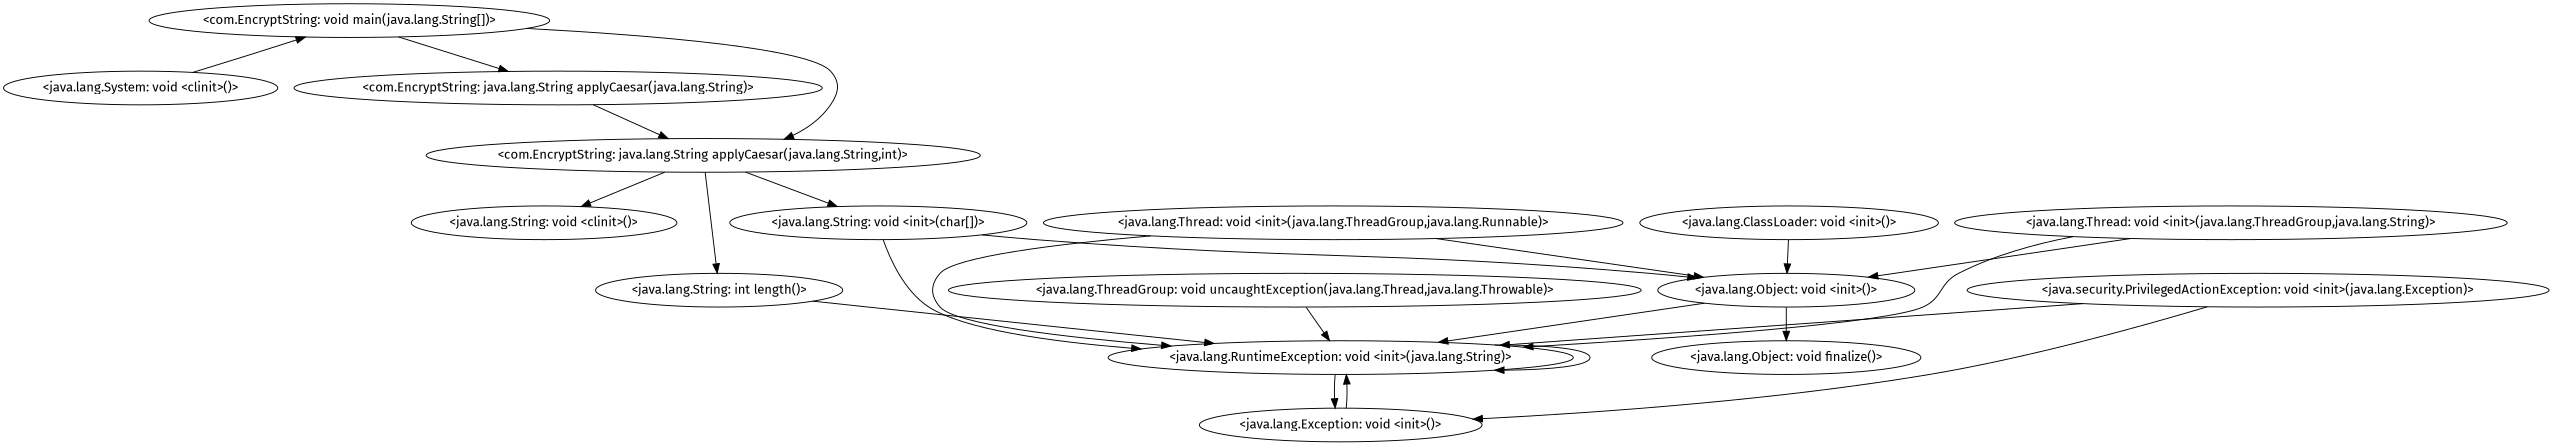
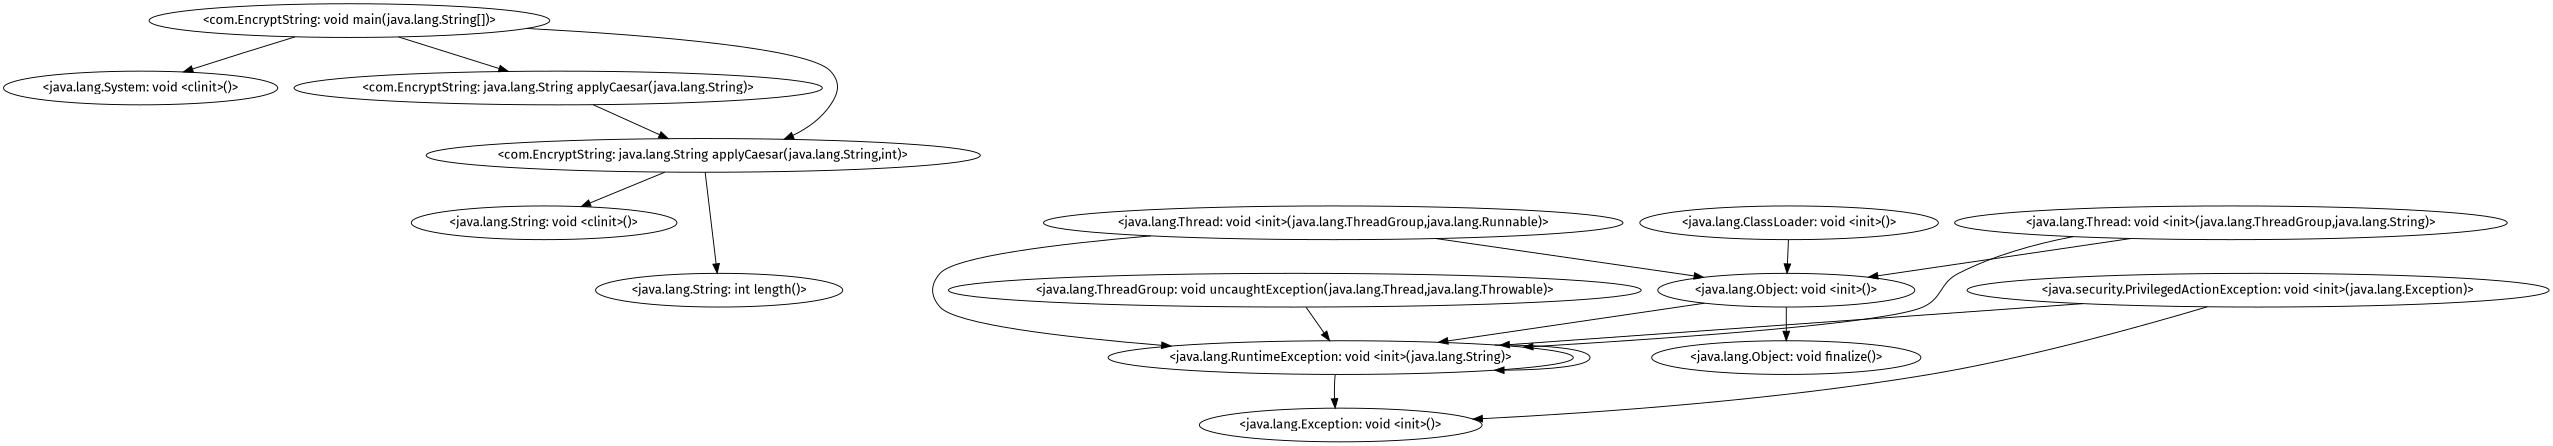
(245, 56) -> (244, 53)
(878, 223) -> none
(1009, 322) -> none
(1347, 396) -> none
